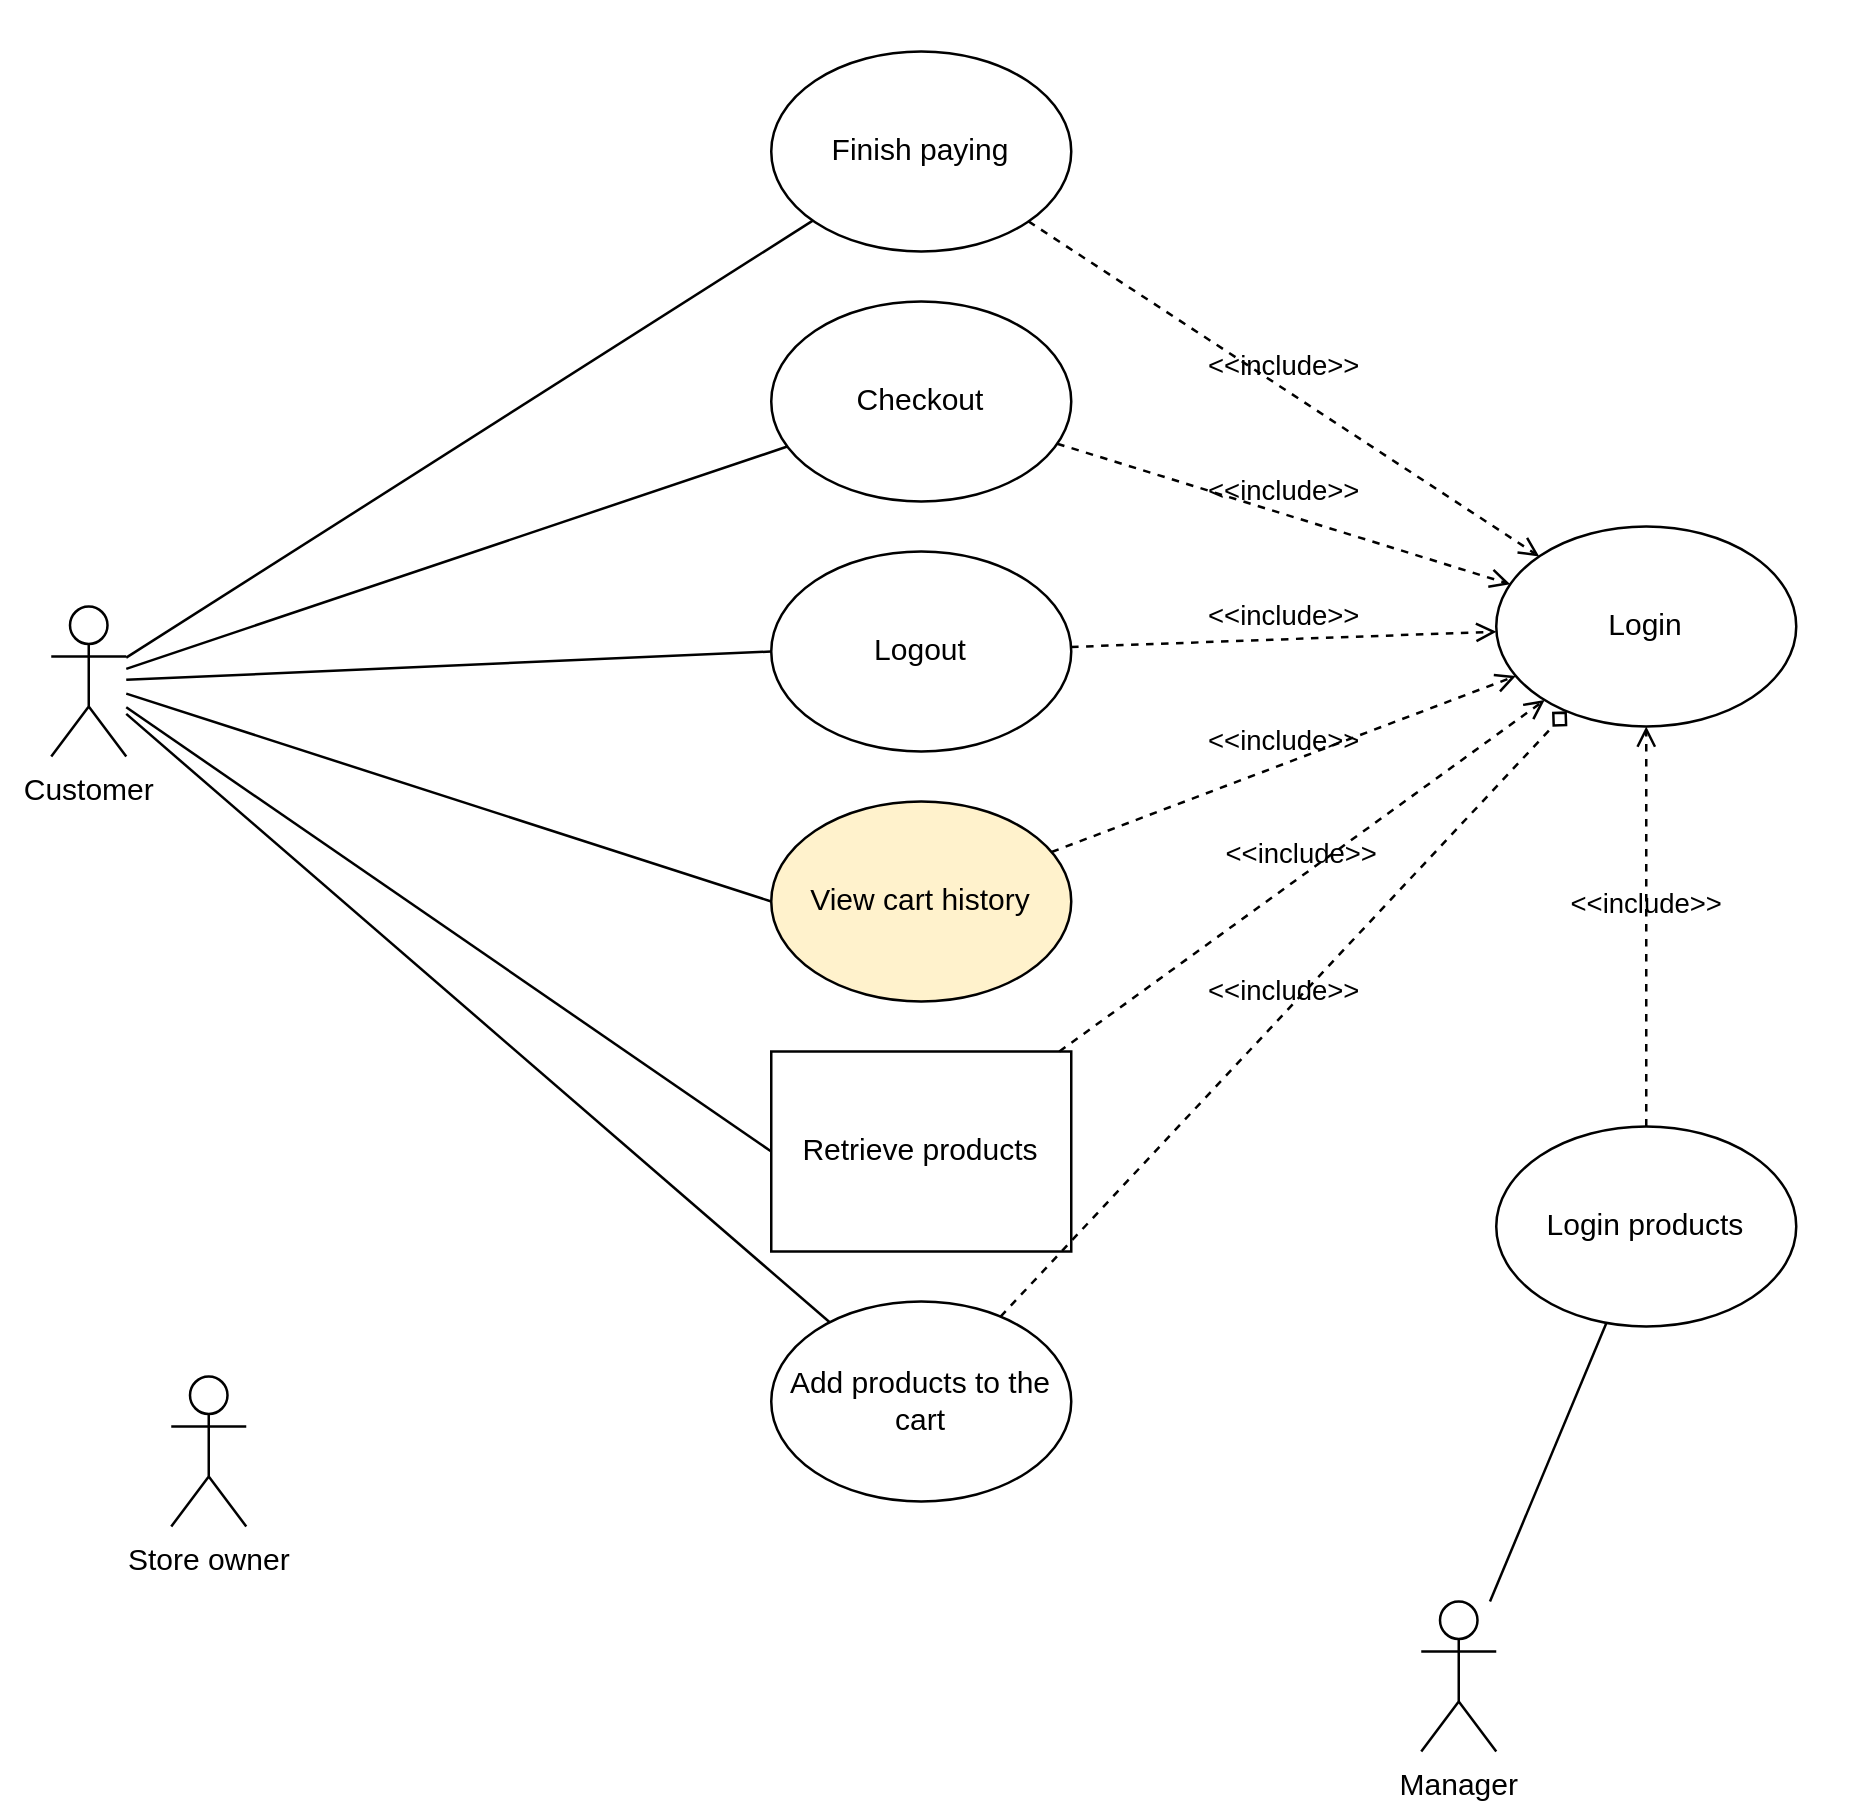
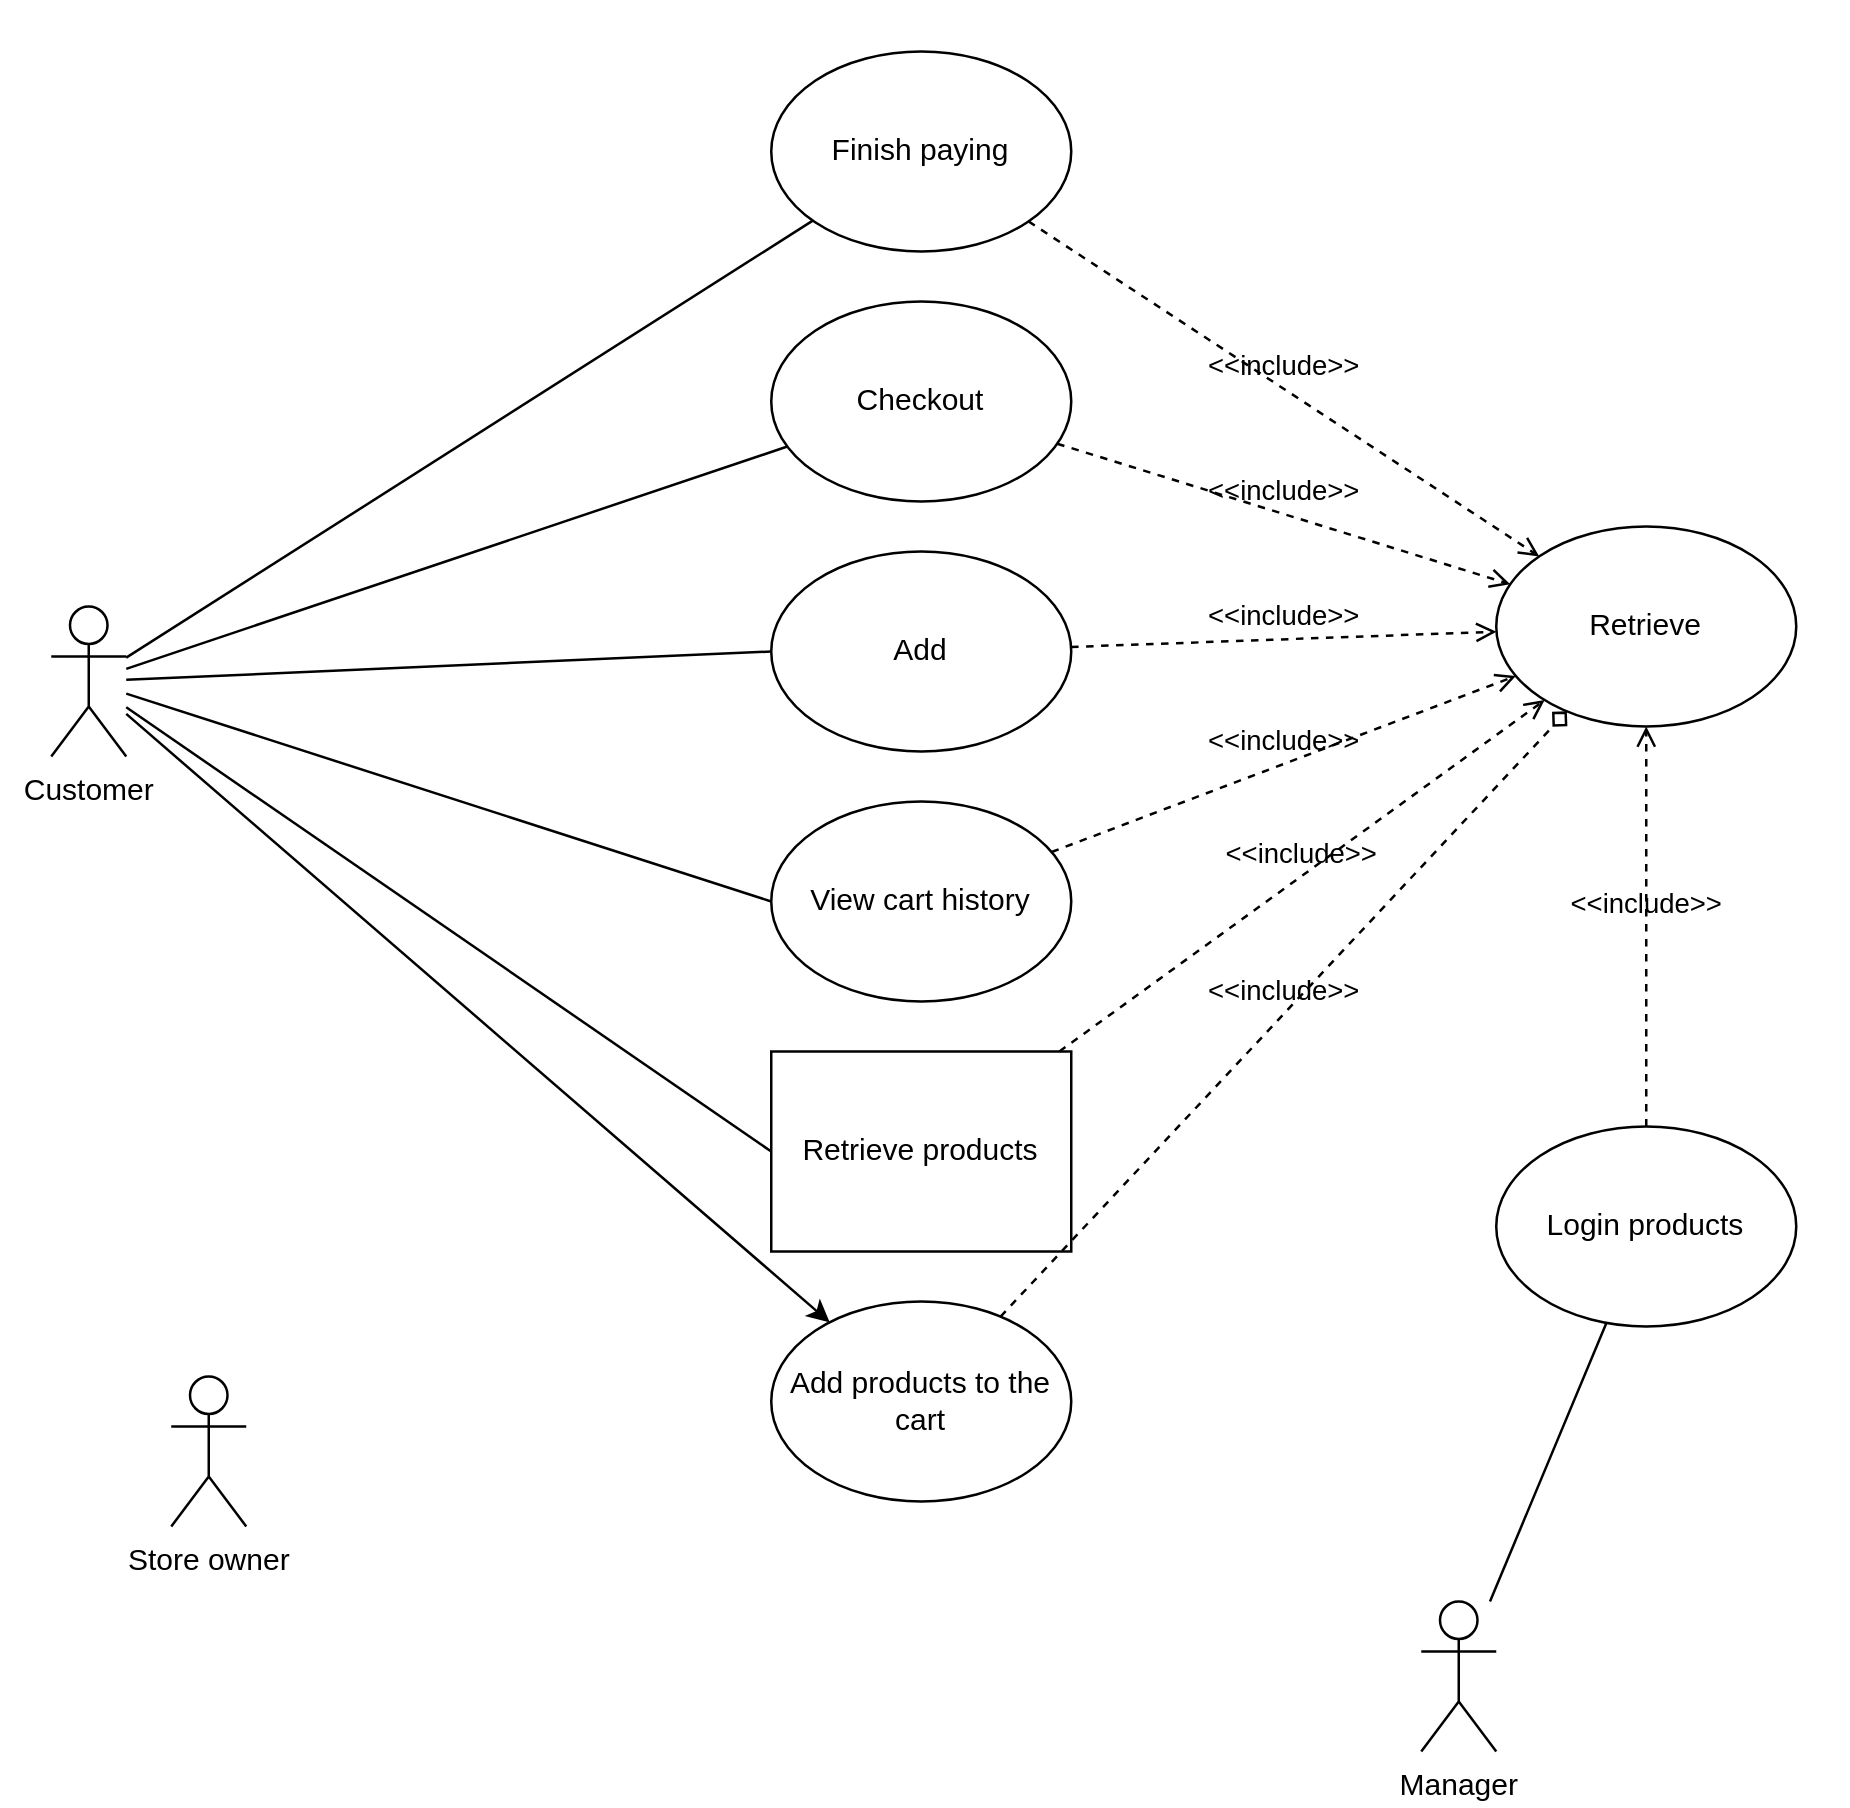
(1646, 626) -> (1646, 626)
(921, 651) -> (921, 651)
(921, 901) -> (921, 901)
(822, 1316) -> (816, 1310)
